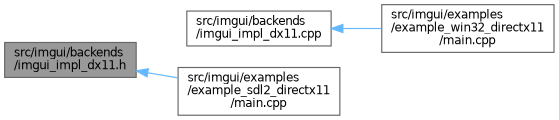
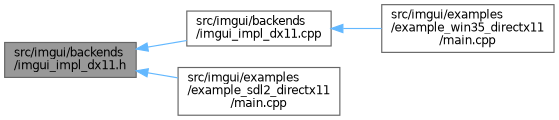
(468, 29) -> (468, 29)
none -> (167, 44)
